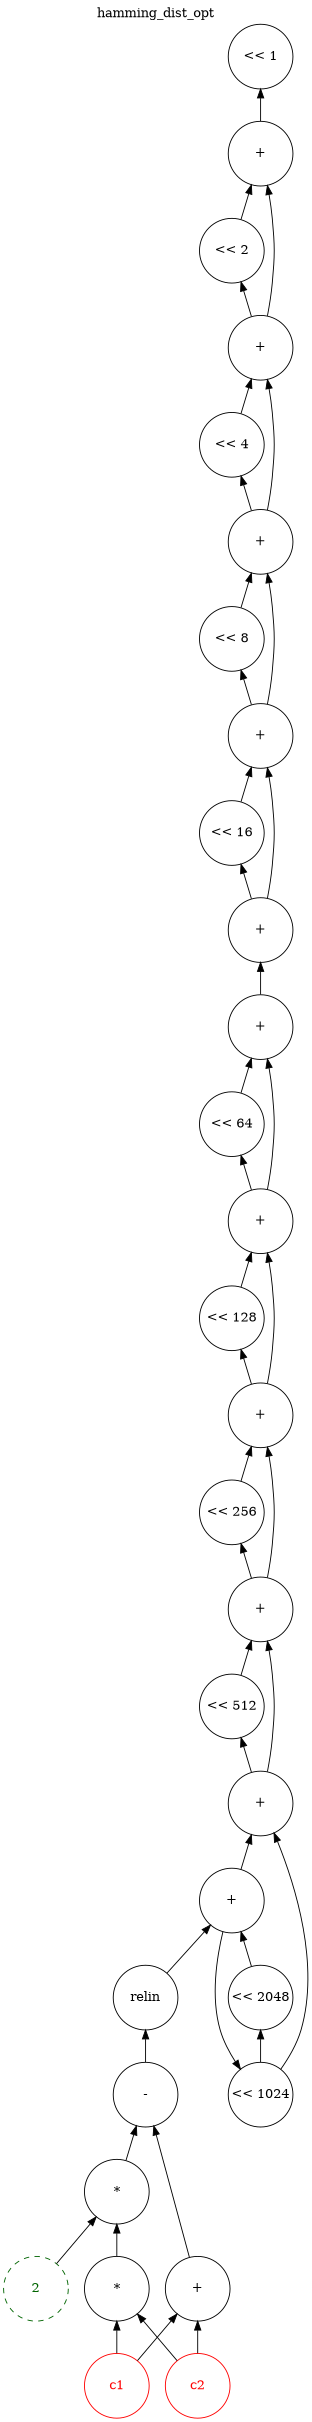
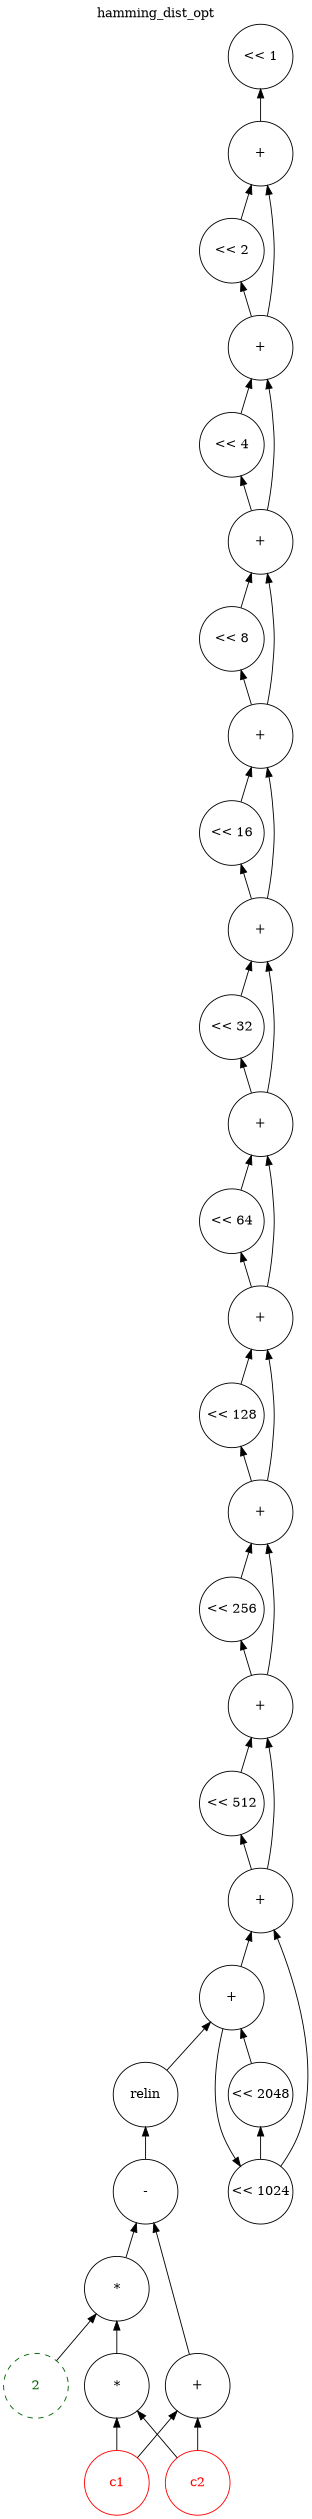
none -> (232, 1027)
